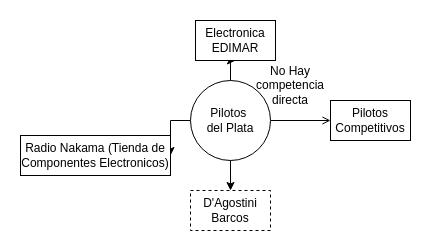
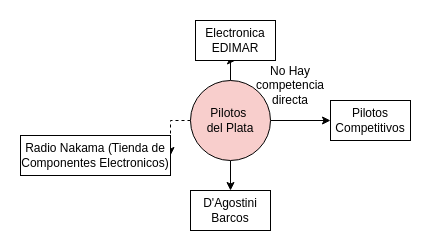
(173, 121) -> (173, 121)
(231, 121) -> (231, 121)
(324, 121) -> (322, 121)
(231, 211) -> (231, 211)
